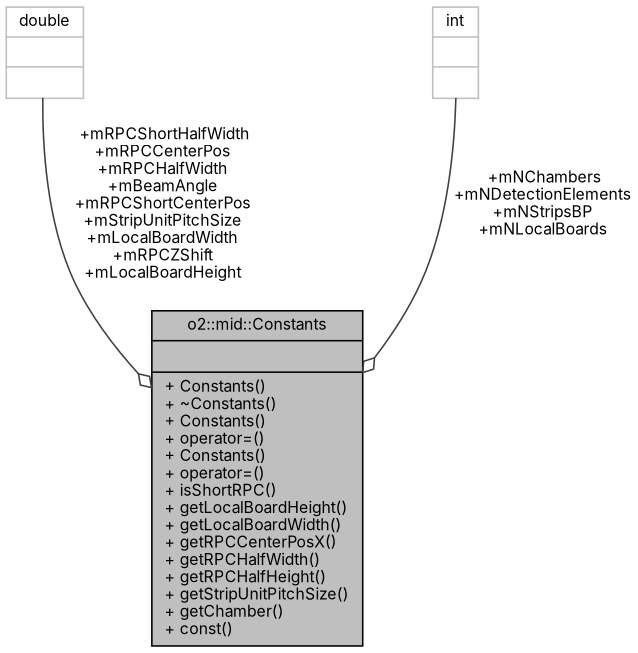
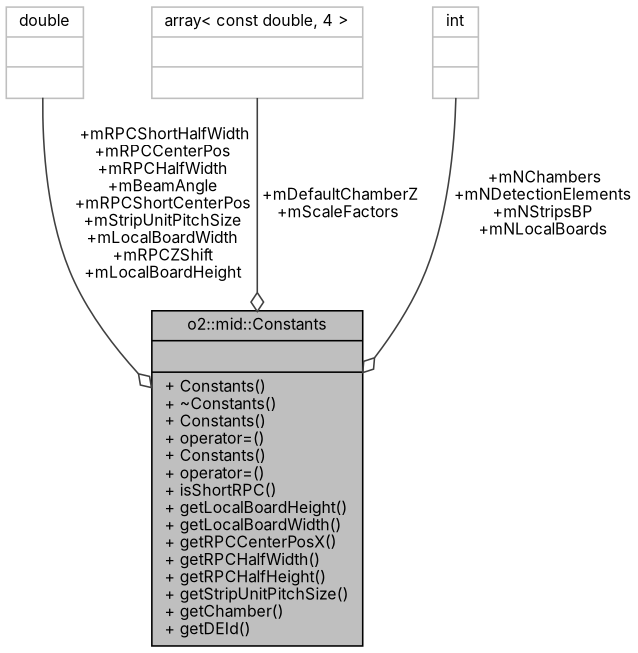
none -> (257, 53)
(199, 629) -> (208, 629)
